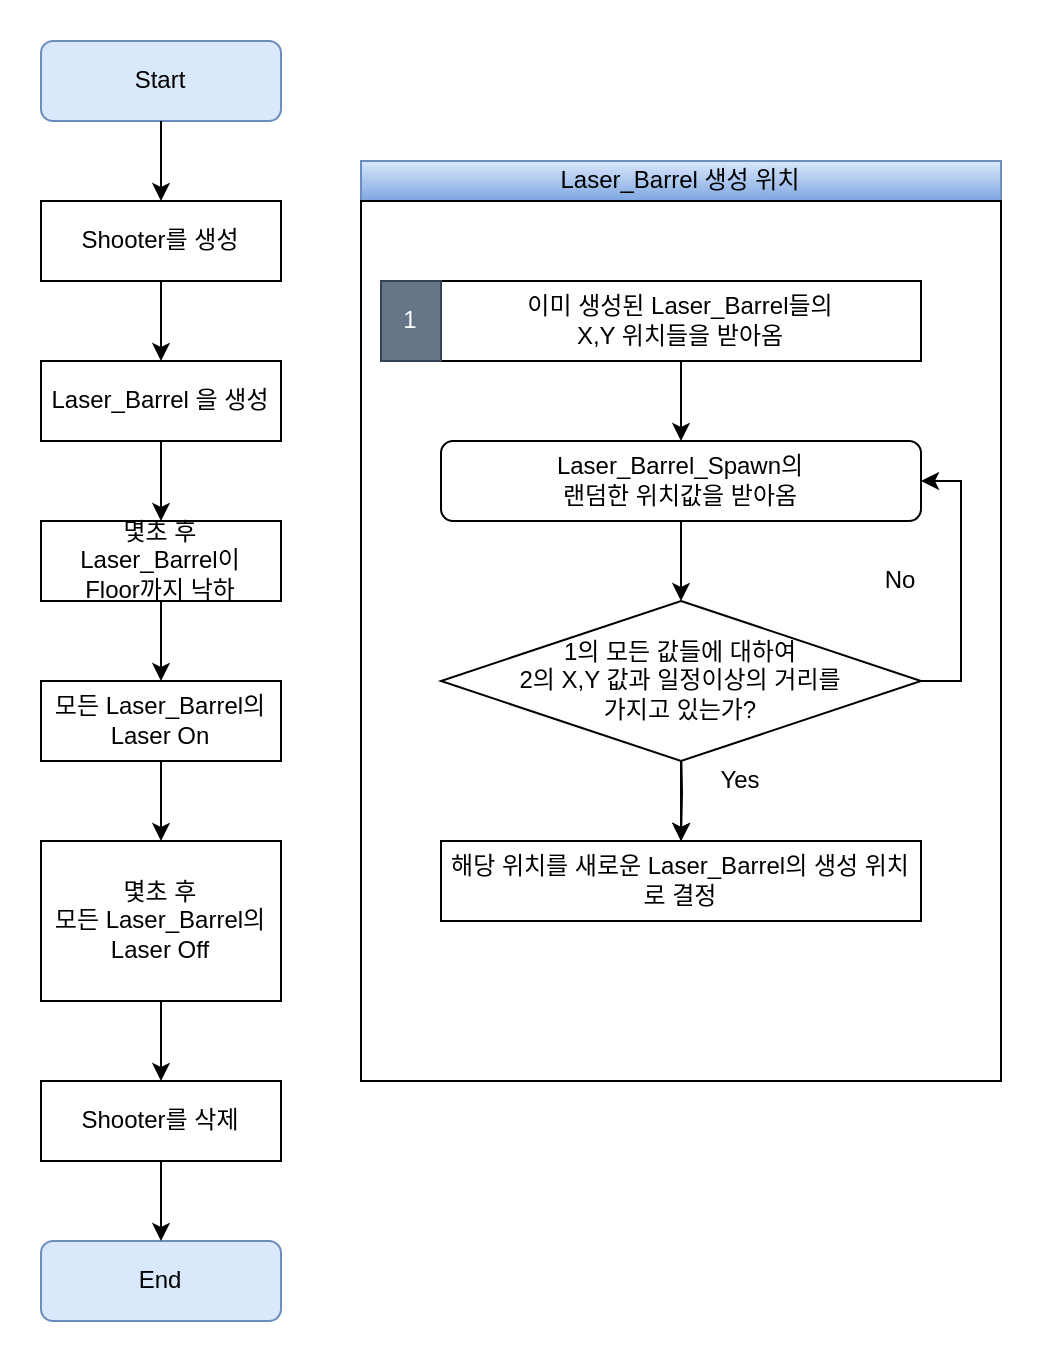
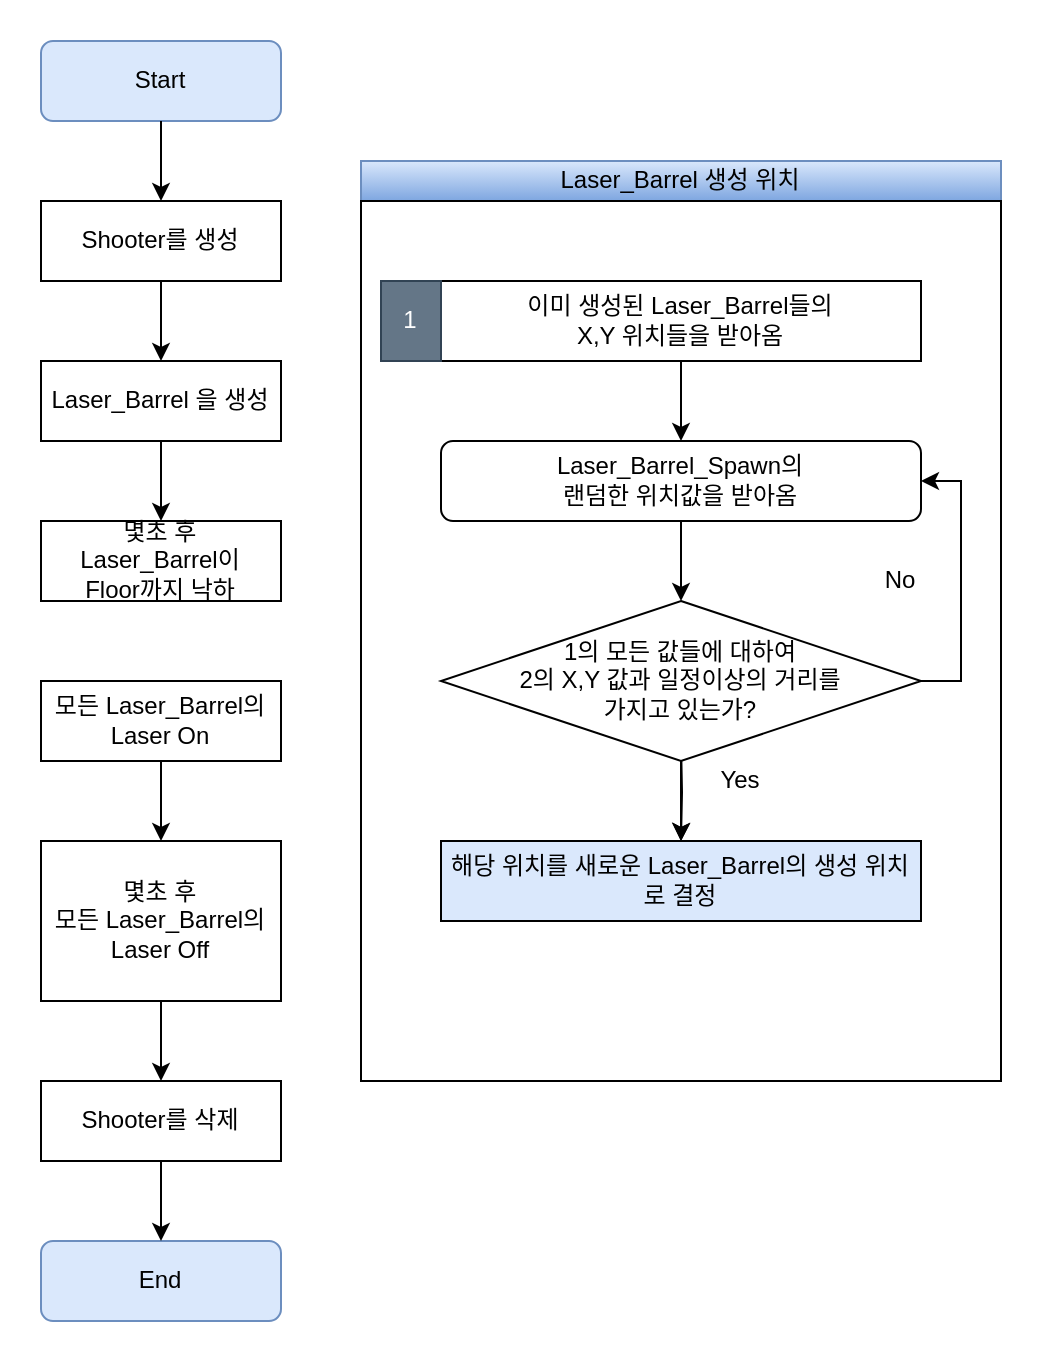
(161, 634) -> none
(681, 881) -> (681, 881)
